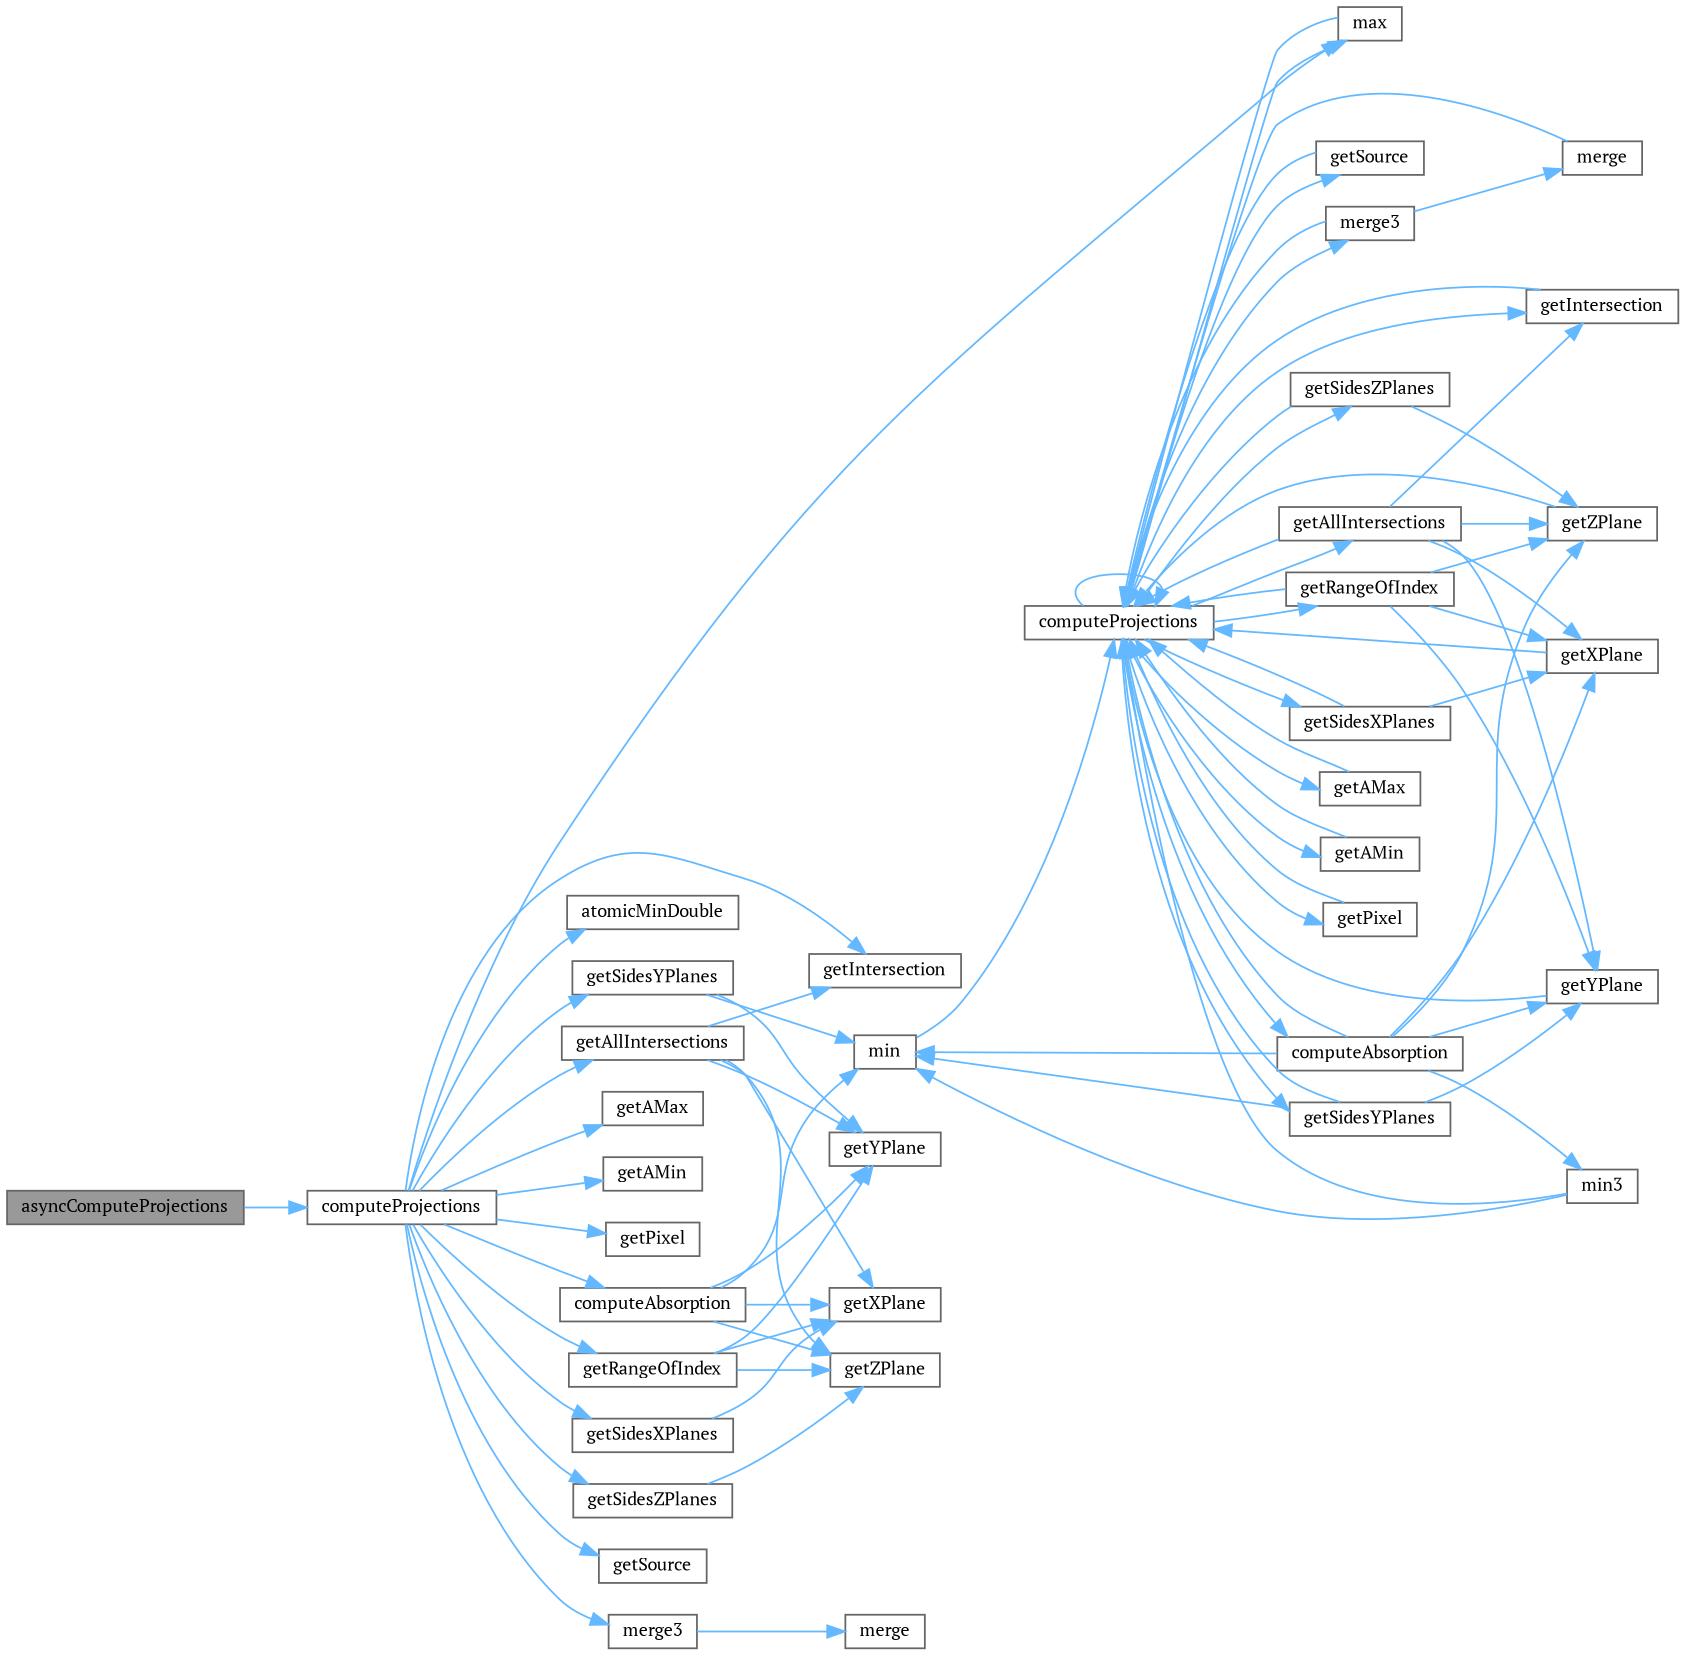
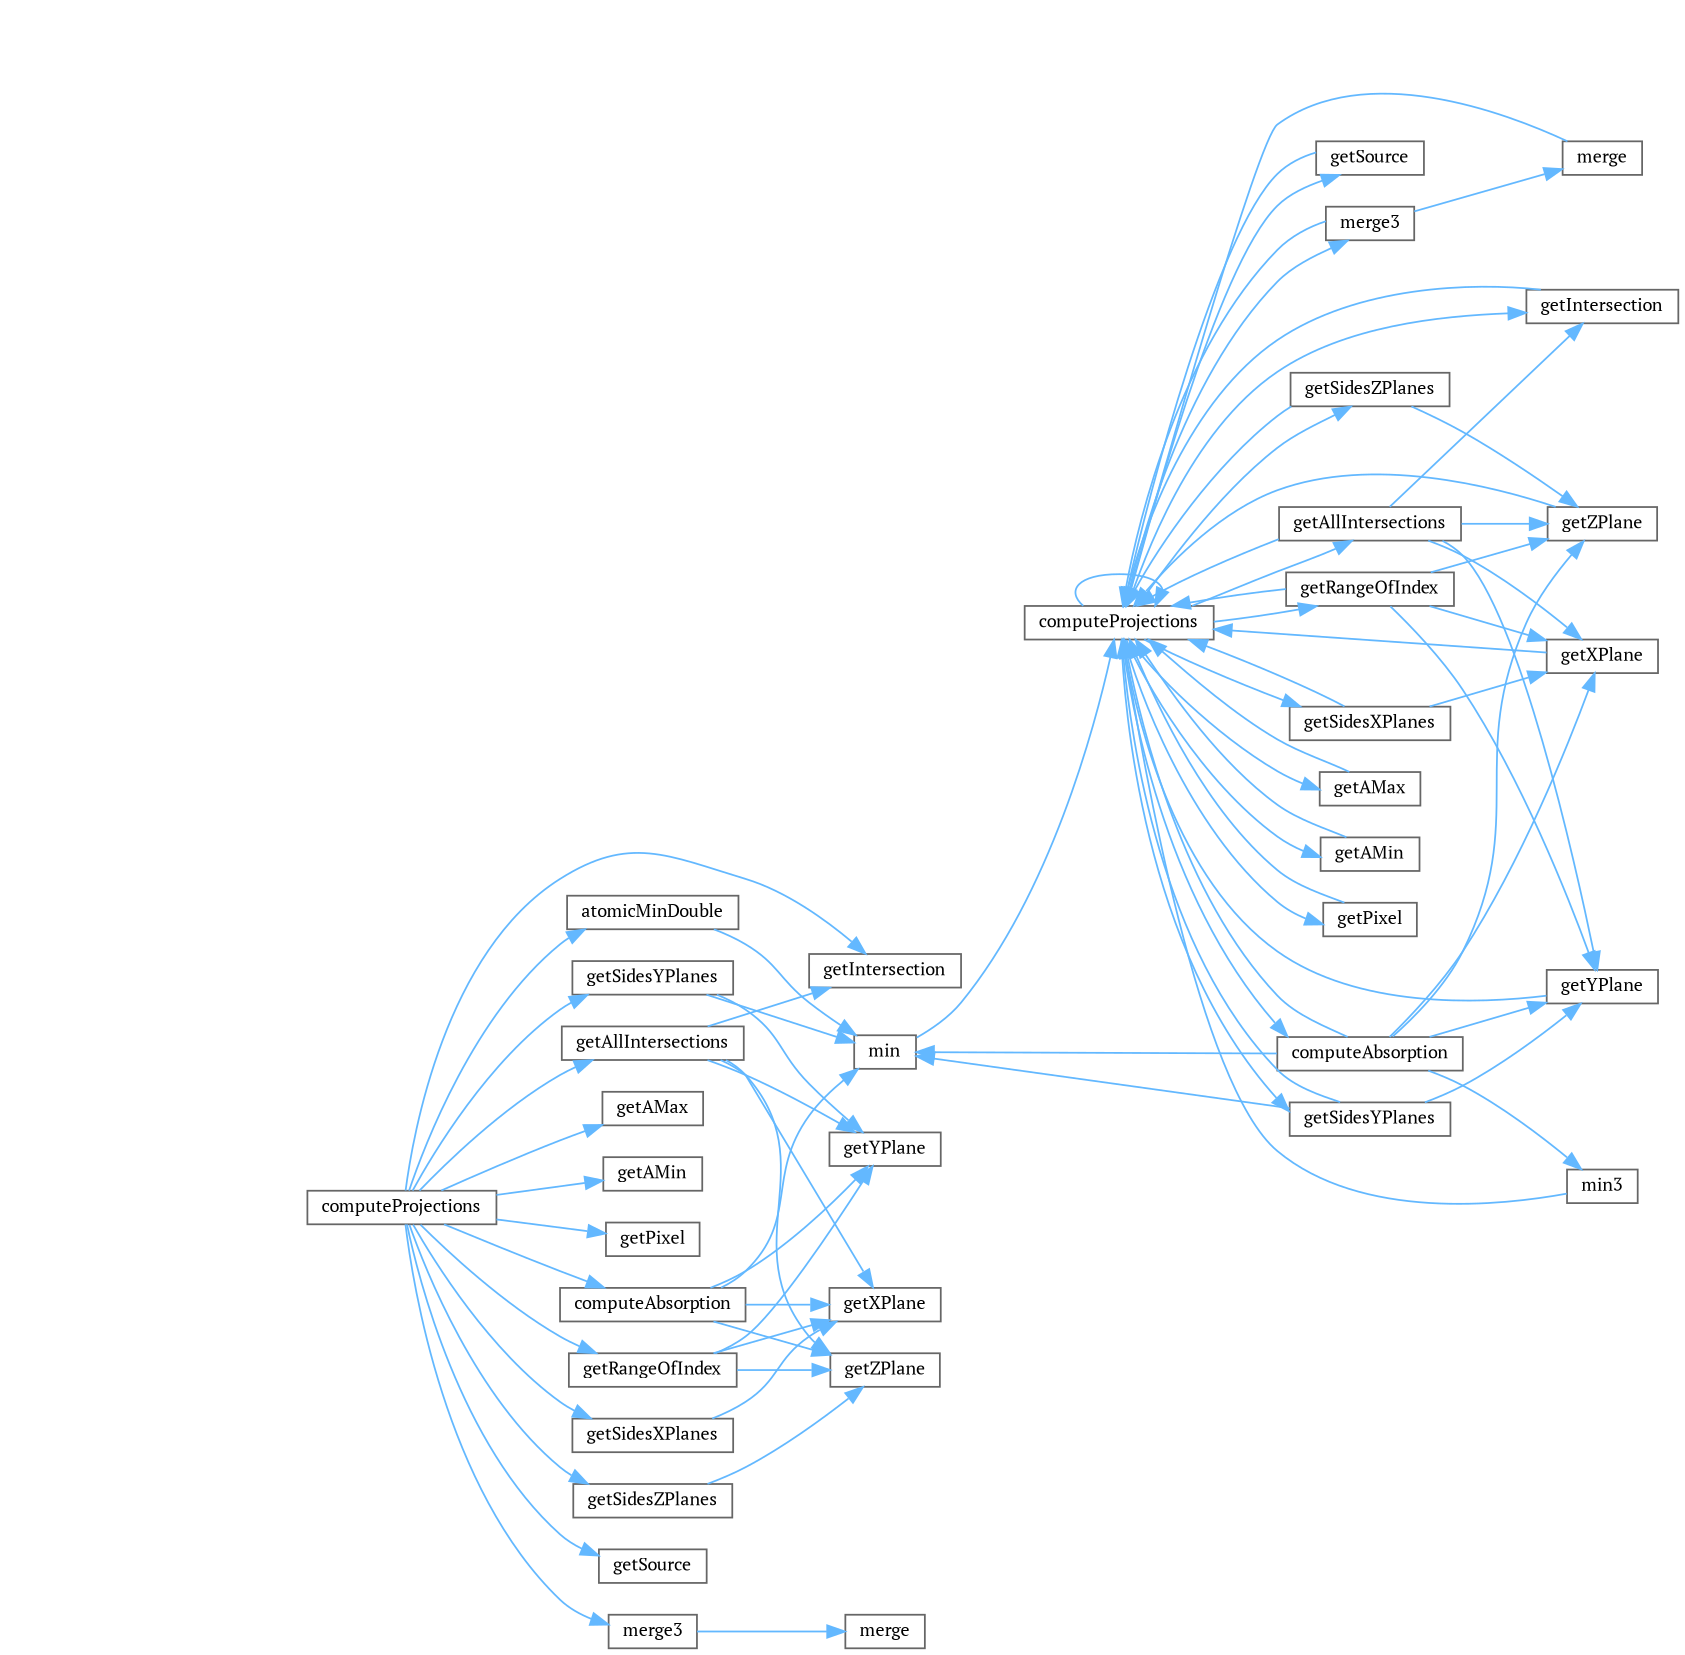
(1370, 24) -> none
(1239, 1202) -> (780, 974)
(125, 1208) -> none
